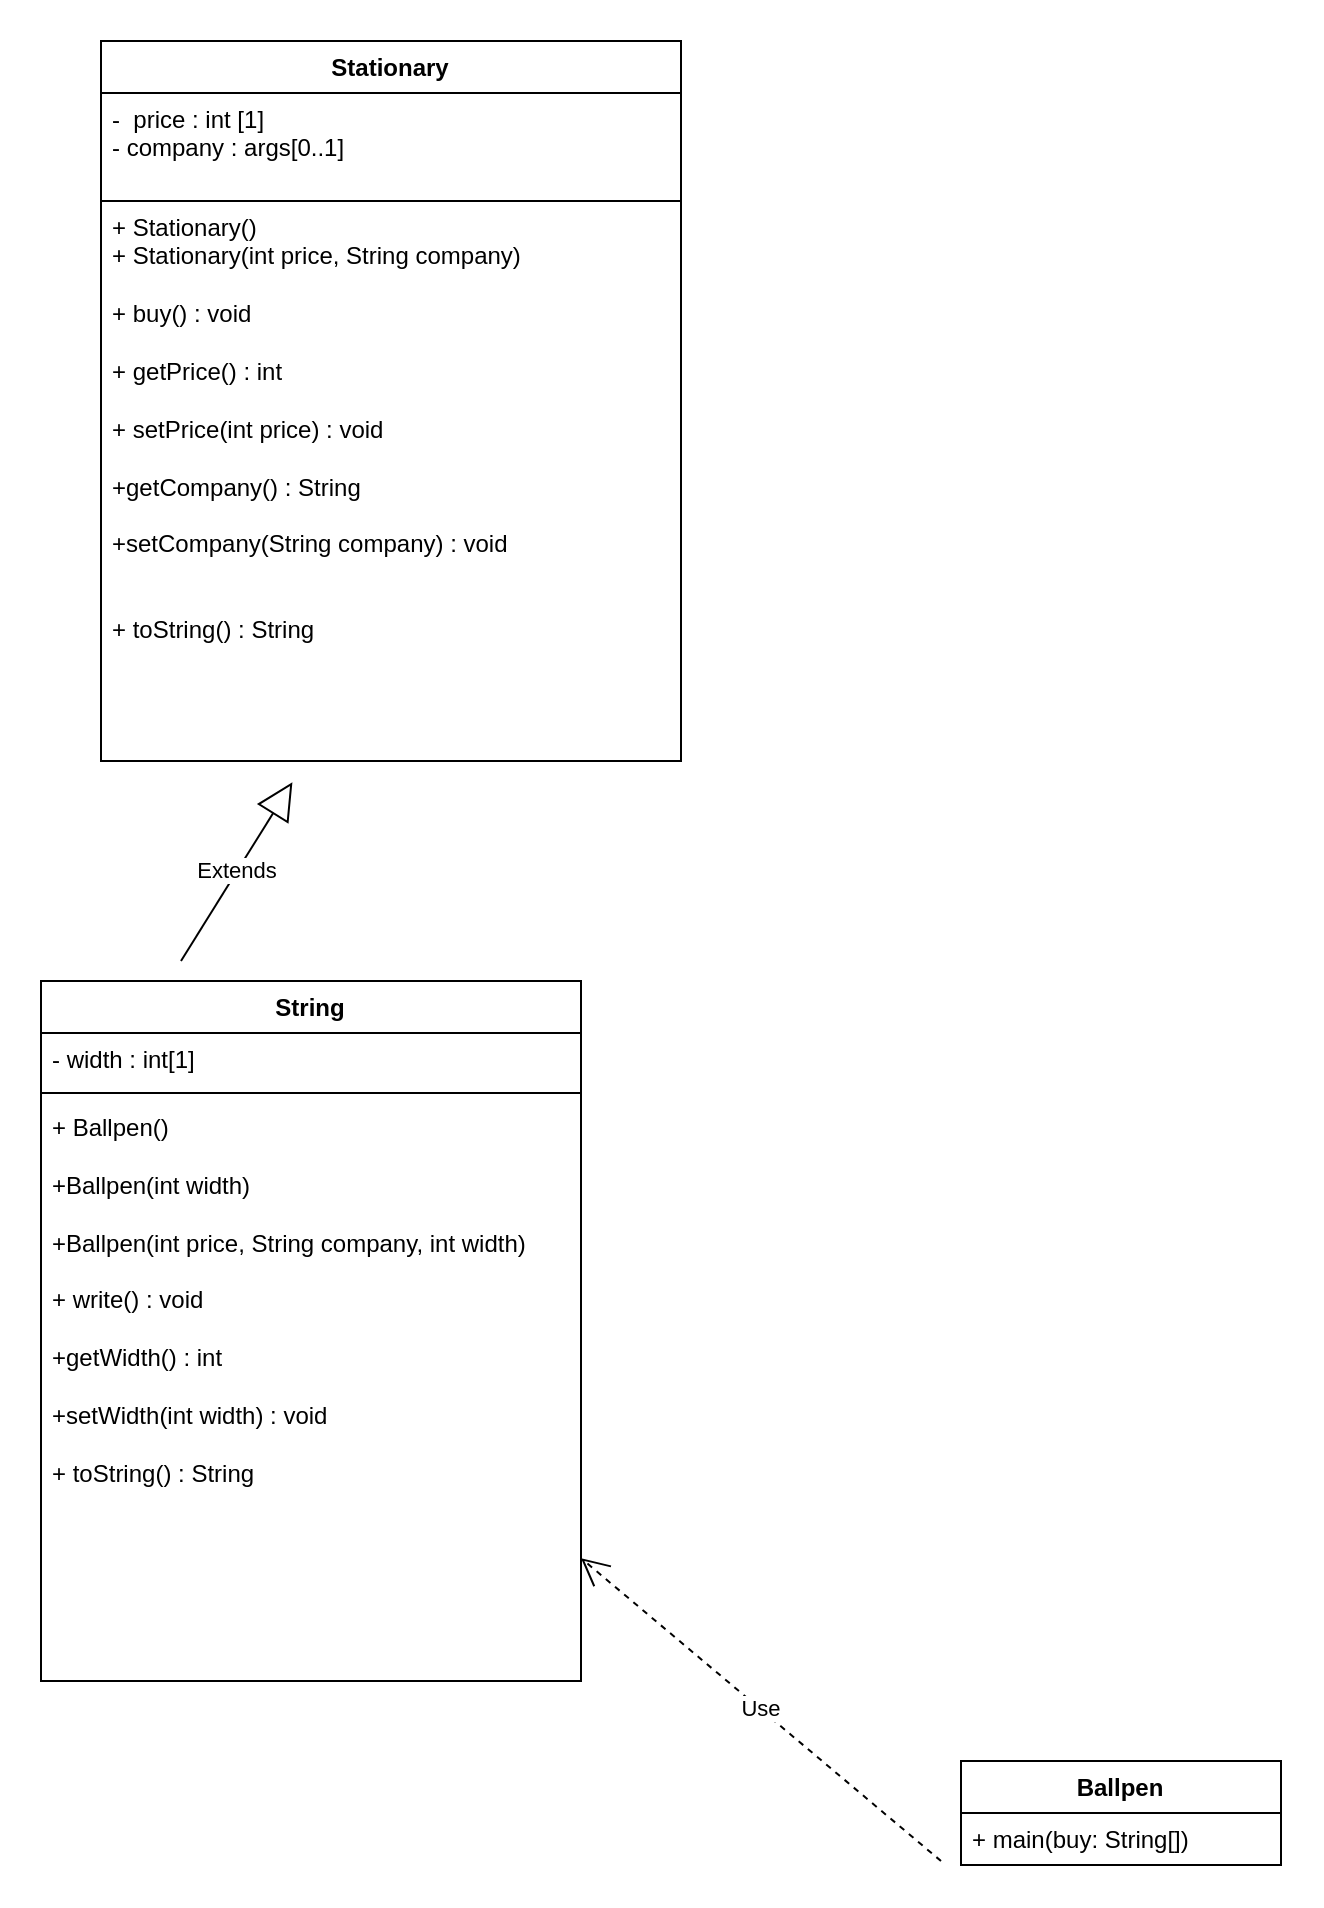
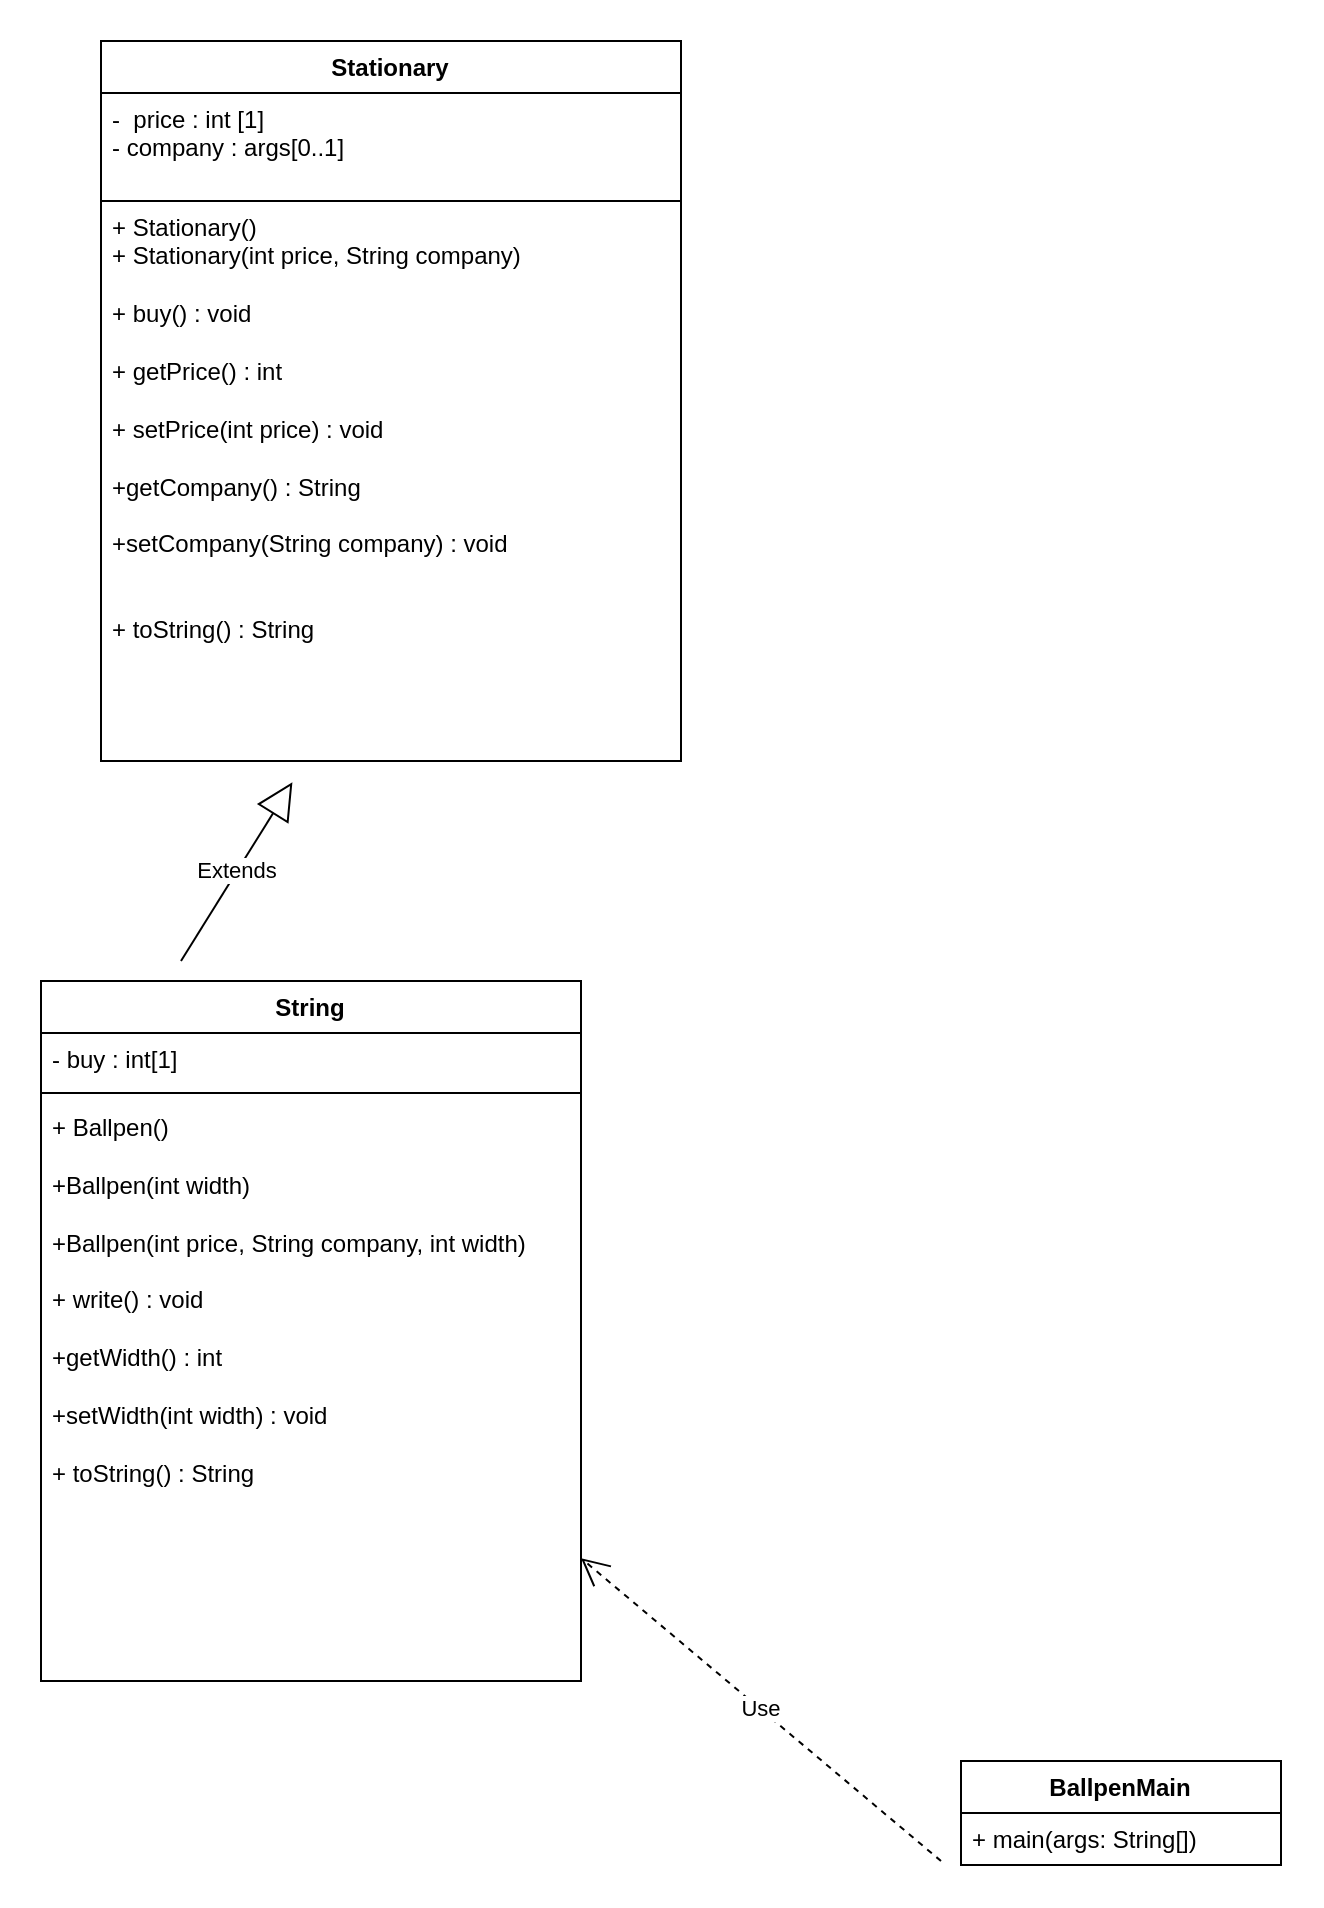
(142, 1061) -> (131, 1061)
(1121, 1789) -> (1121, 1789)
(1099, 1841) -> (1105, 1841)
